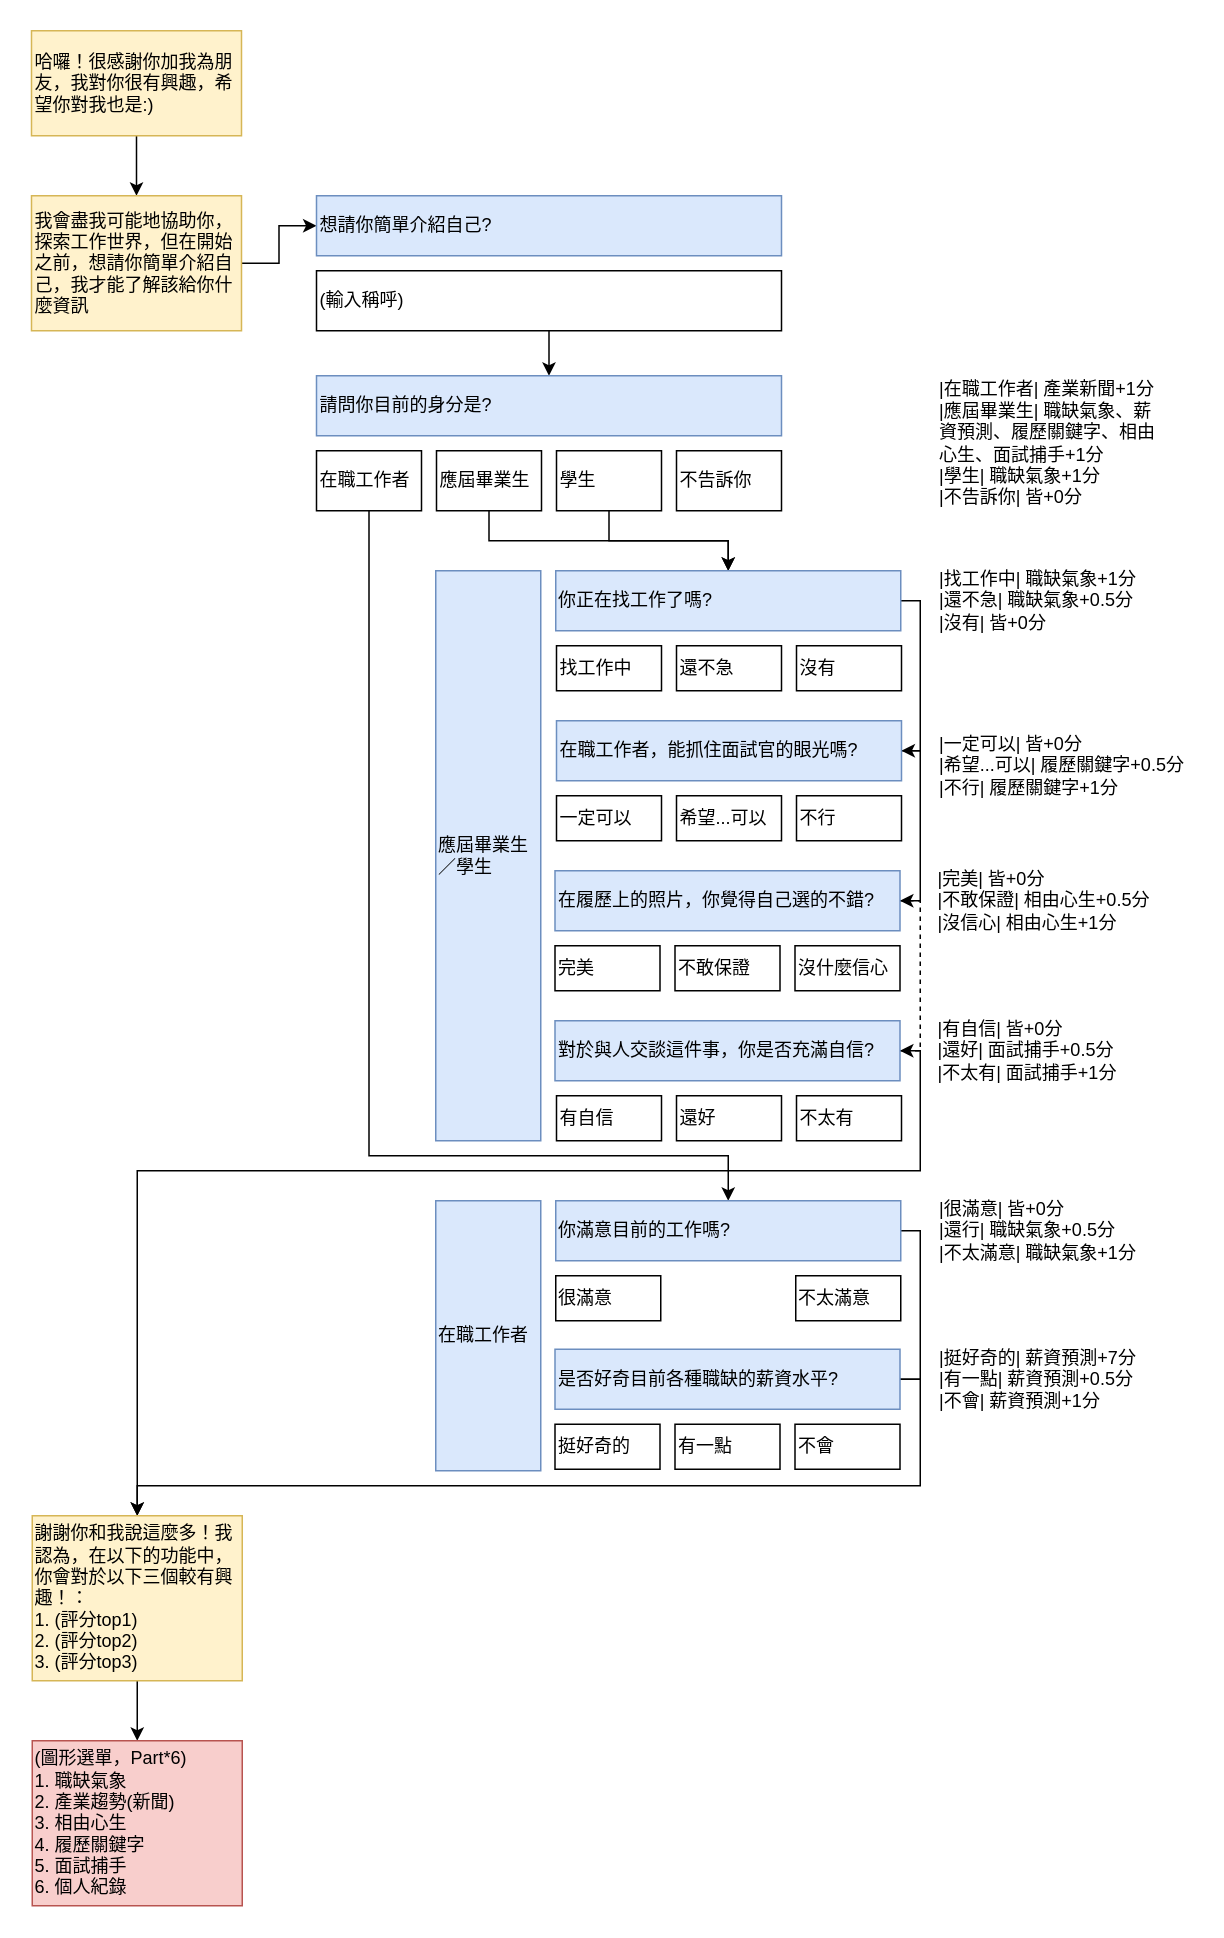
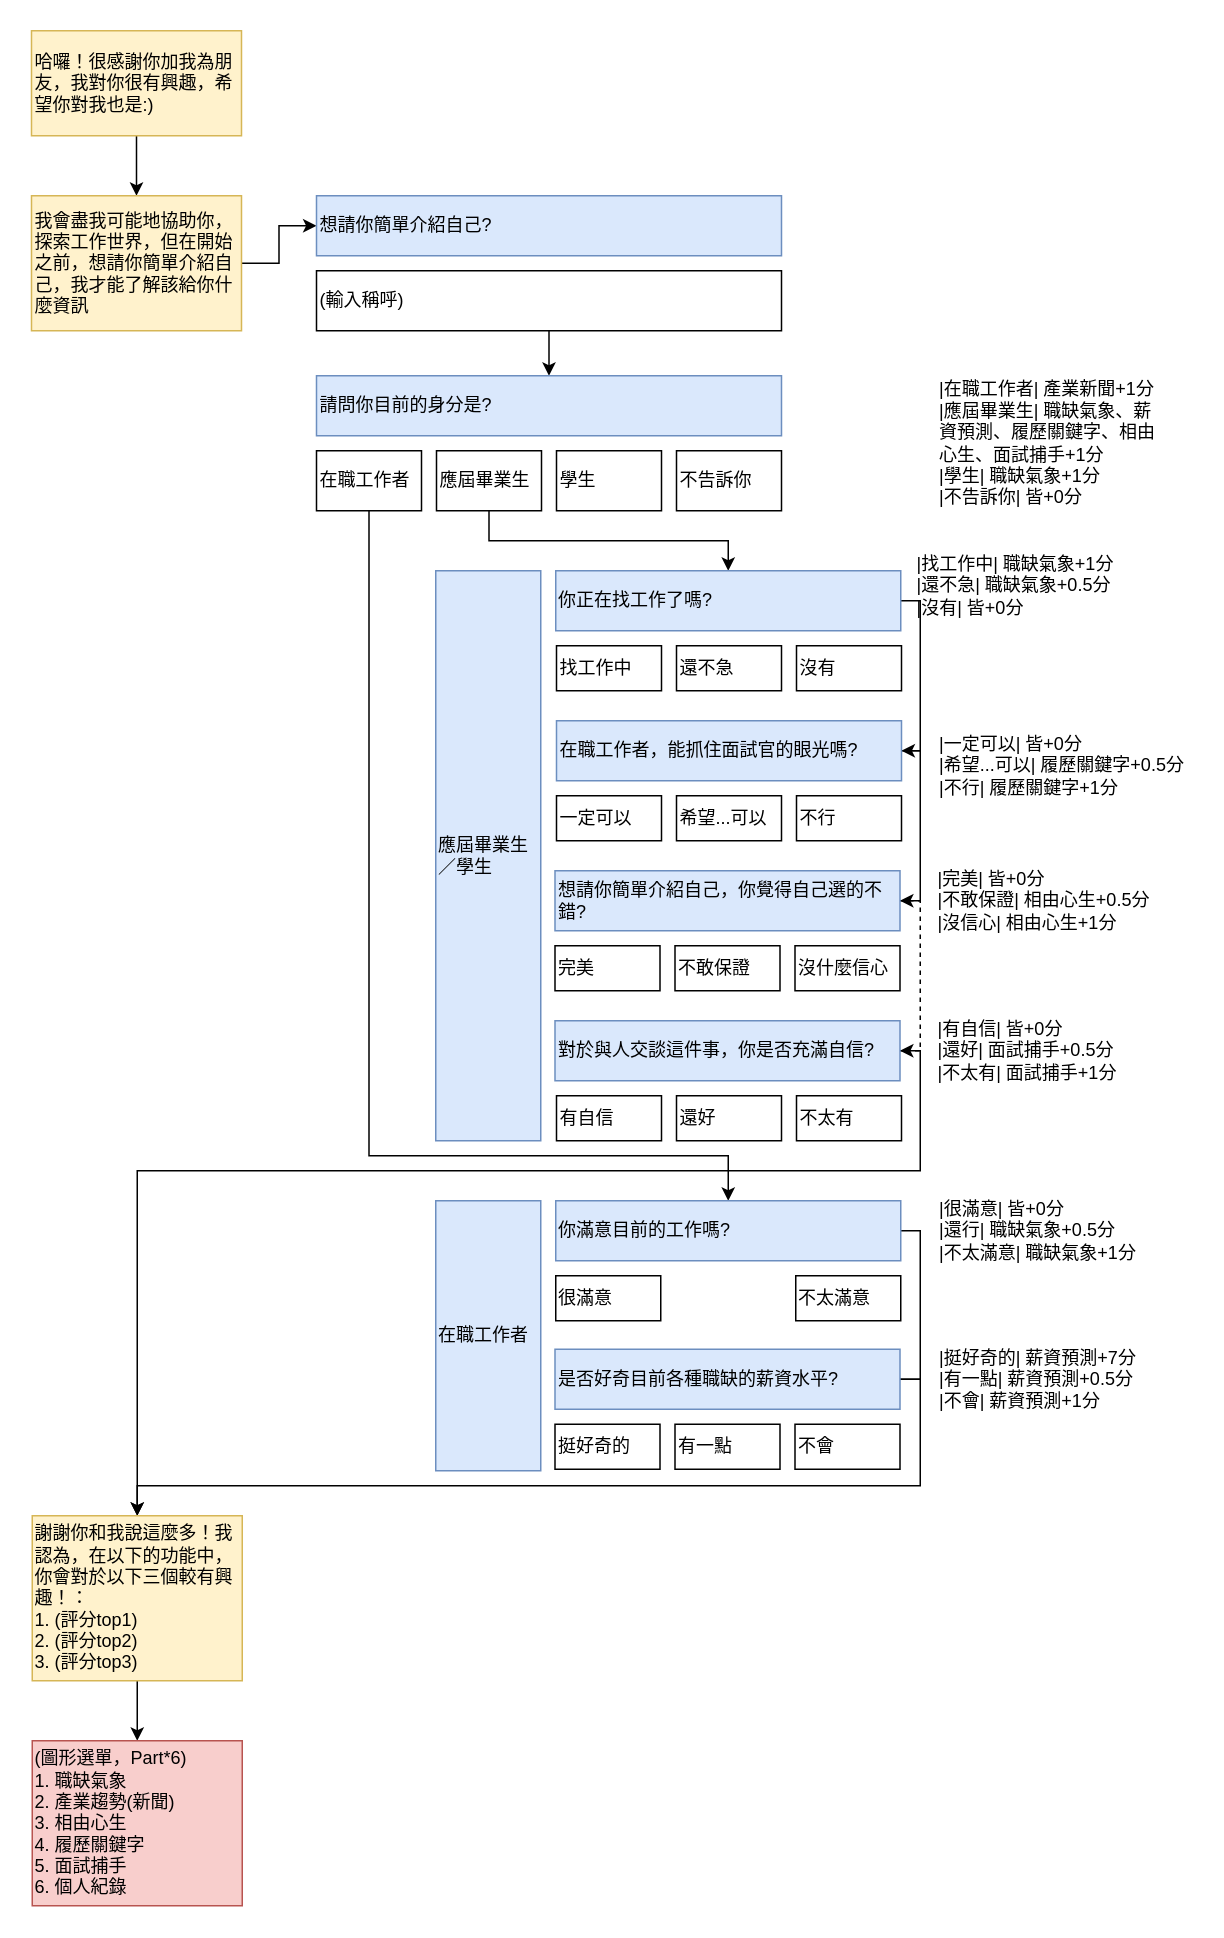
(609, 524) -> none
(1041, 601) -> (1019, 586)
(717, 901) -> (730, 901)
